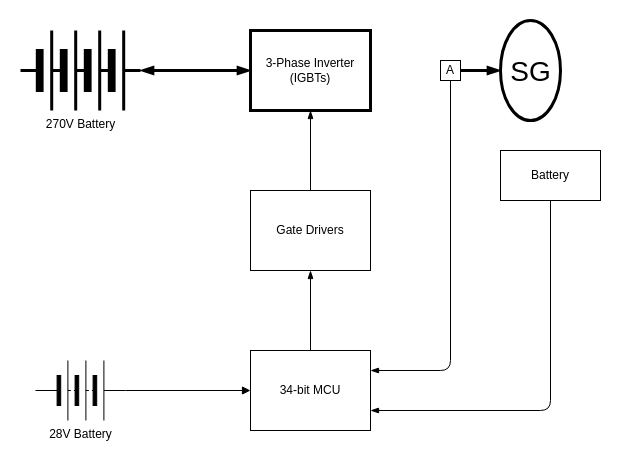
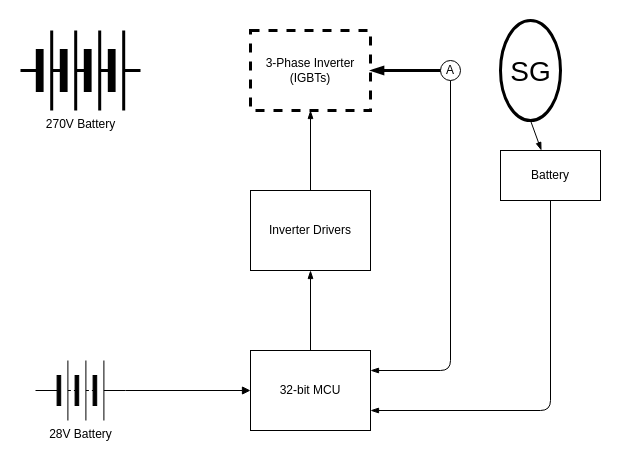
(195, 71) -> none
(311, 71) -> (311, 71)
none -> (411, 71)
(451, 71) -> (451, 71)
(474, 71) -> none
none -> (534, 131)
(311, 231) -> (311, 231)
(311, 391) -> (311, 391)
